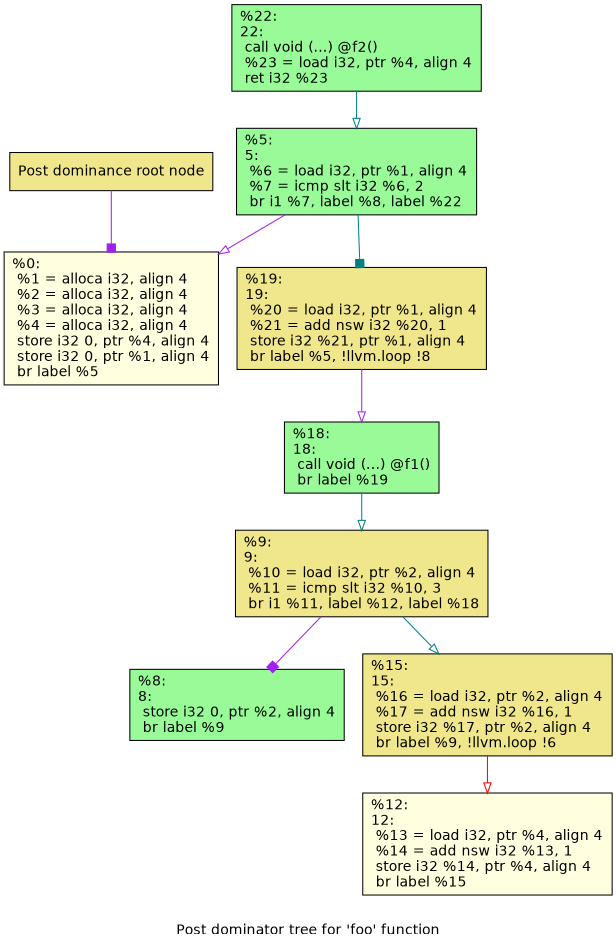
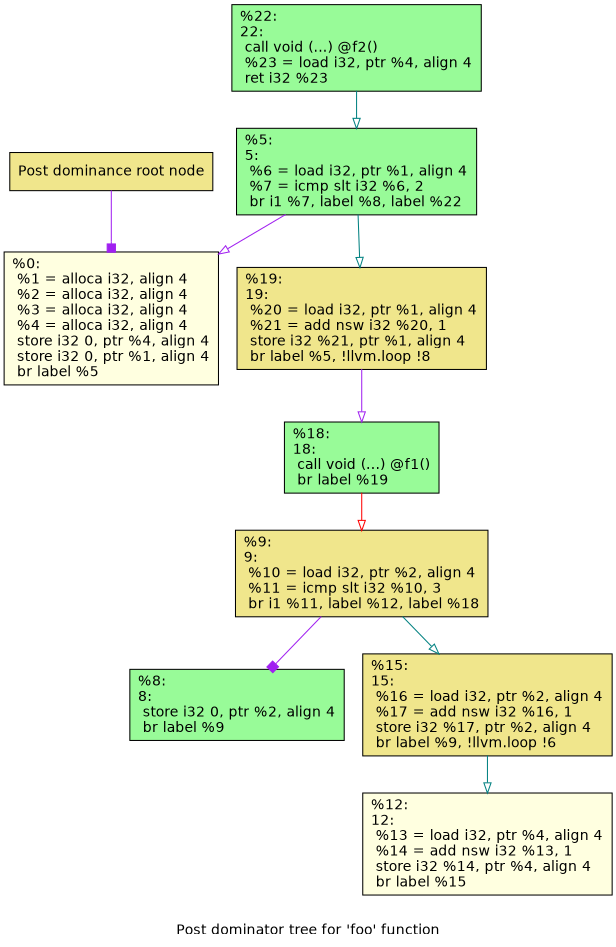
(359, 236) -> (359, 236)
(362, 507) -> (362, 507)
(487, 769) -> (487, 769)
